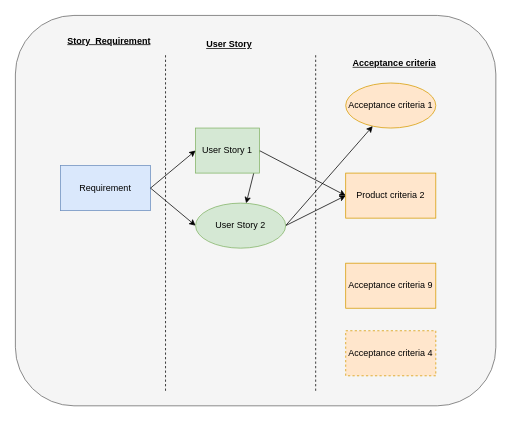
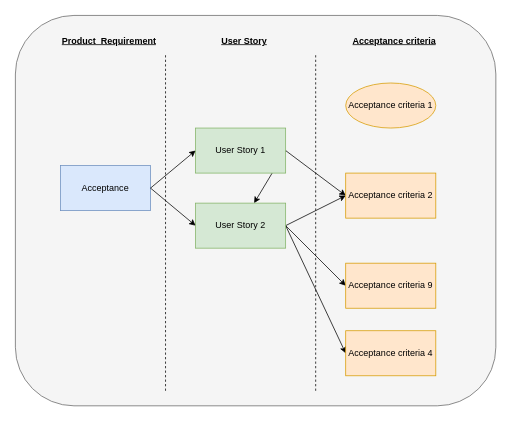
(109, 41) -> (109, 41)
(229, 45) -> (244, 41)
(394, 63) -> (394, 41)
(227, 150) -> (240, 150)
(328, 176) -> (317, 257)
(105, 188) -> (105, 188)
(390, 195) -> (390, 195)
(240, 225) -> (240, 225)
none -> (330, 320)
(390, 353) -> (390, 353)
